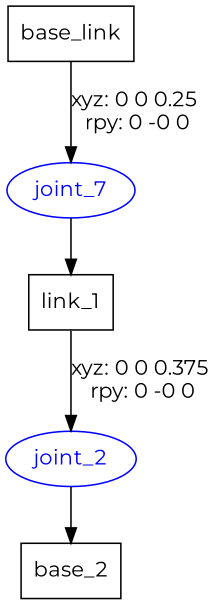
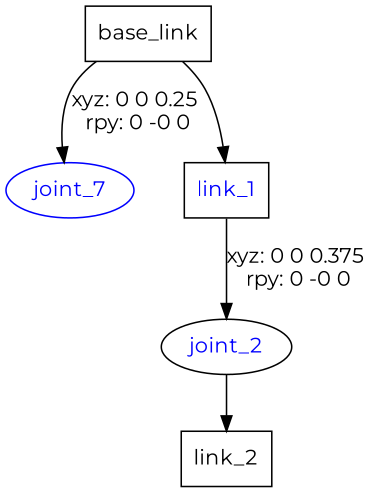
(71, 239) -> (211, 100)
(71, 302) -> (227, 190)
(71, 459) -> (227, 347)
(71, 571) -> (227, 459)
